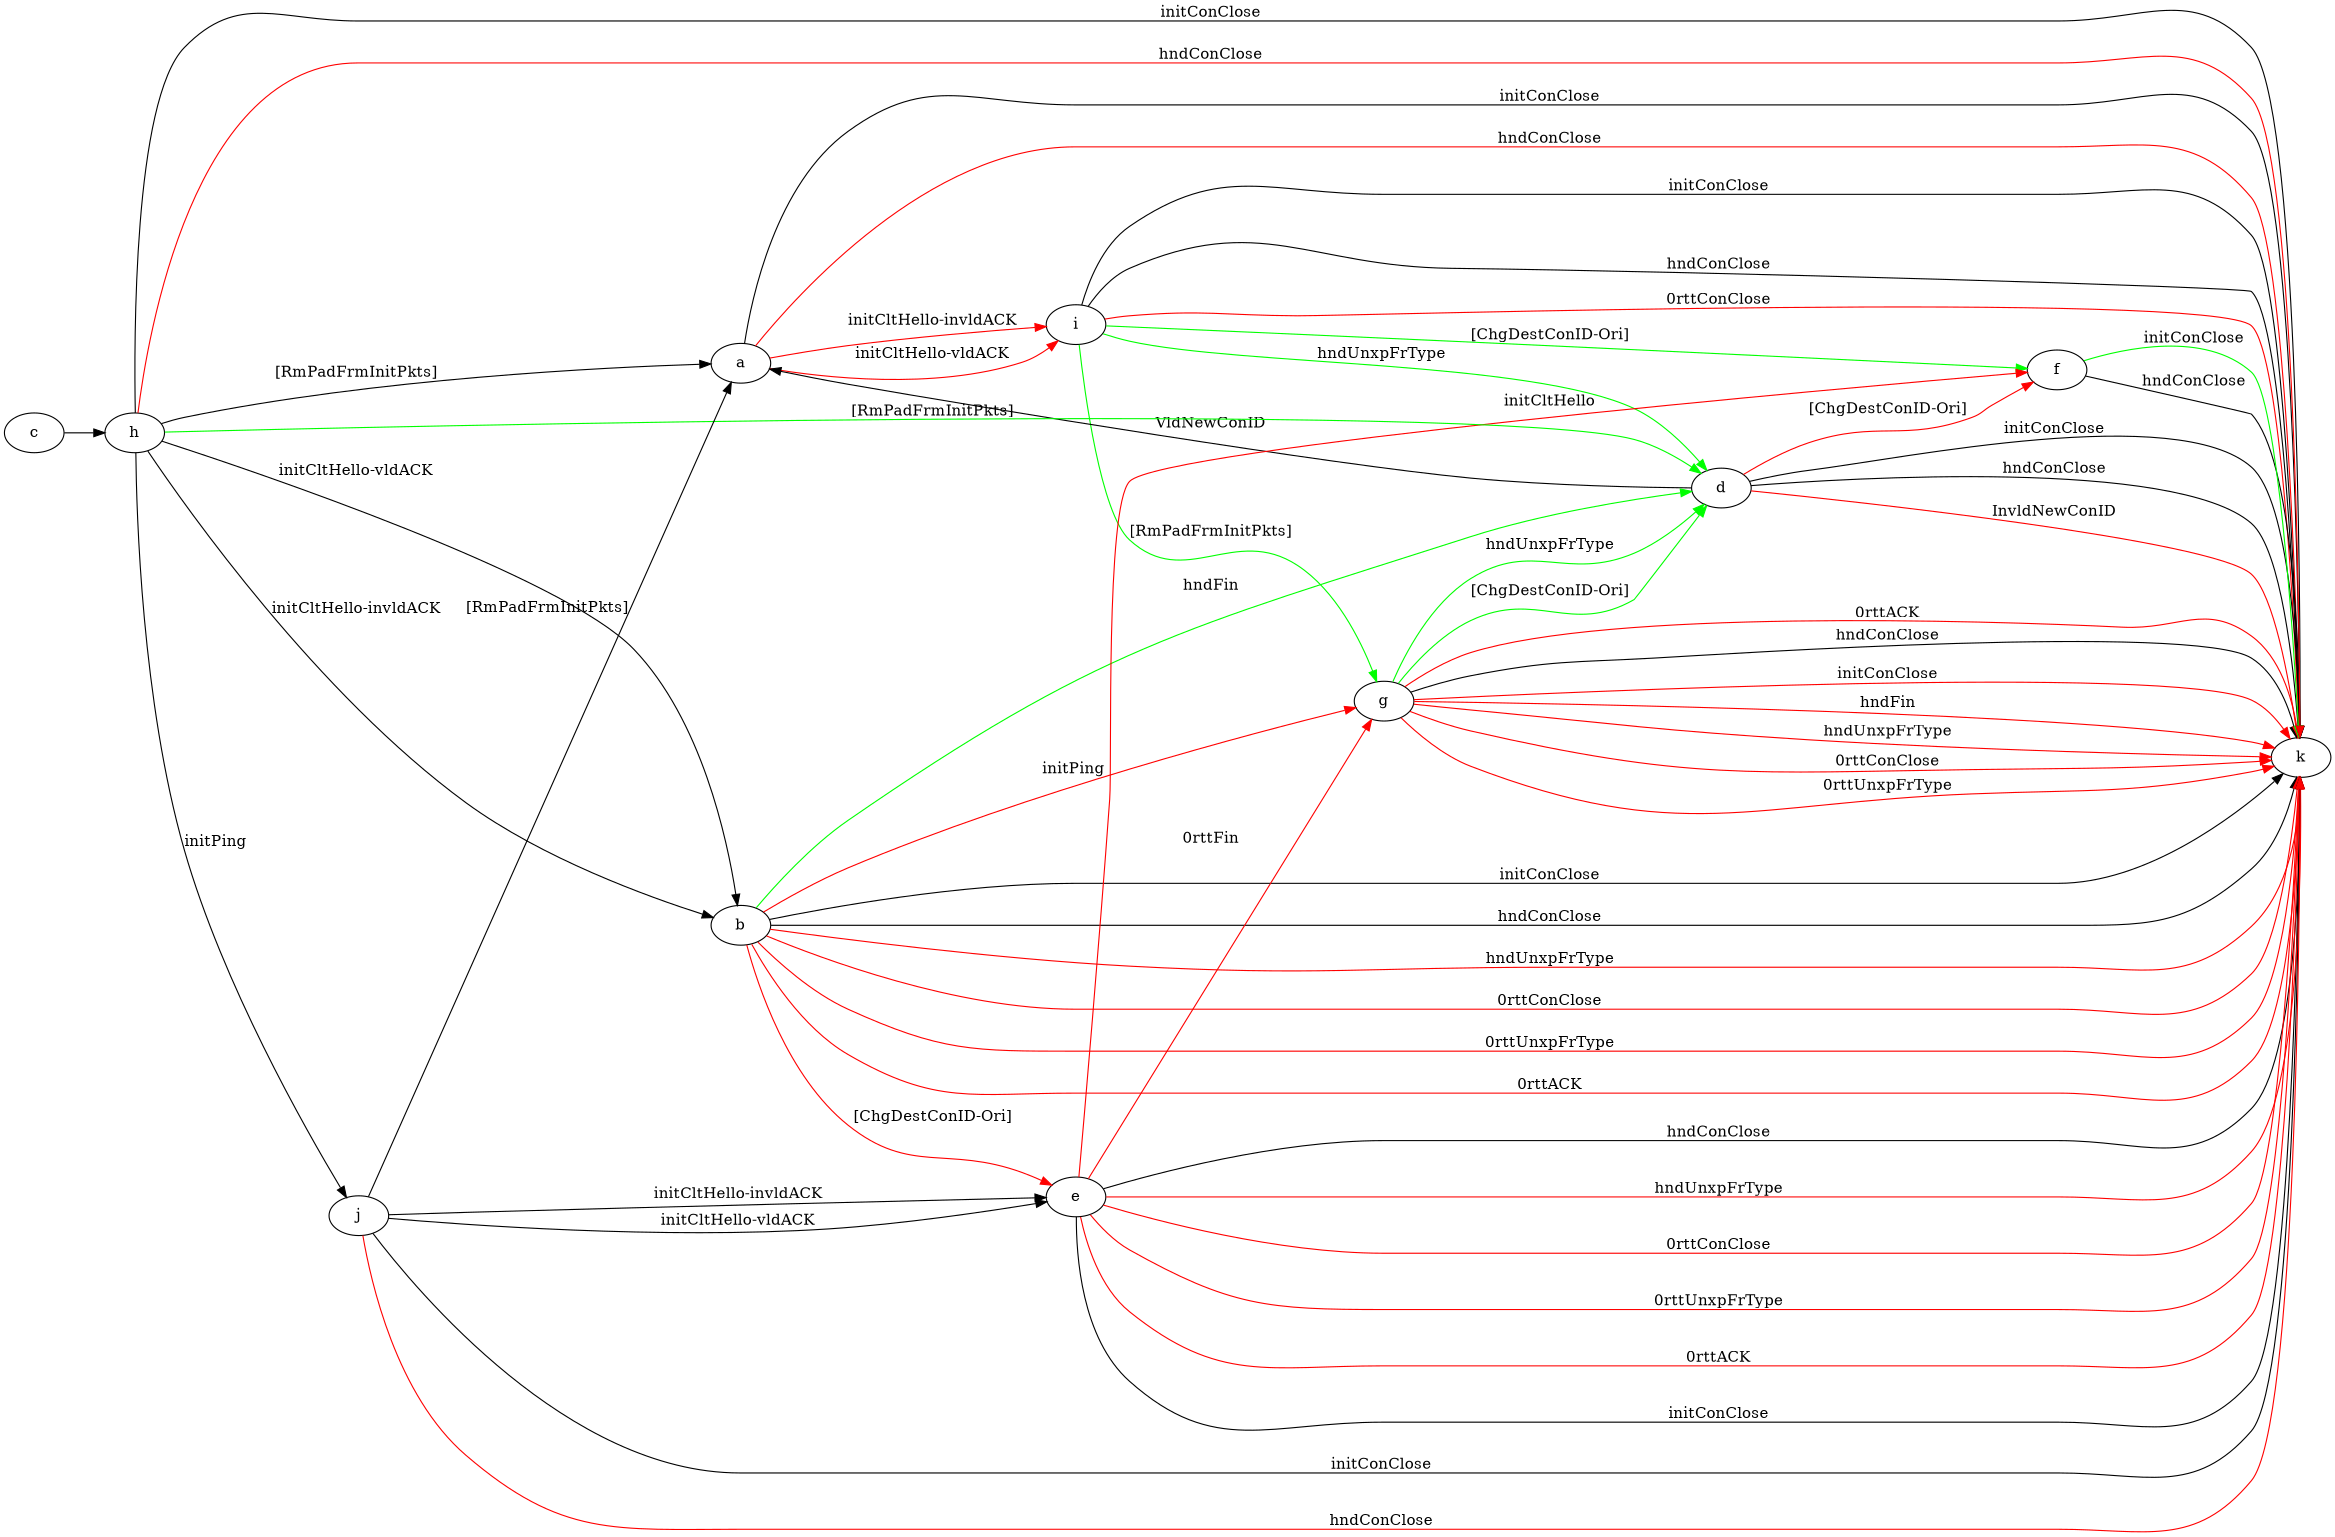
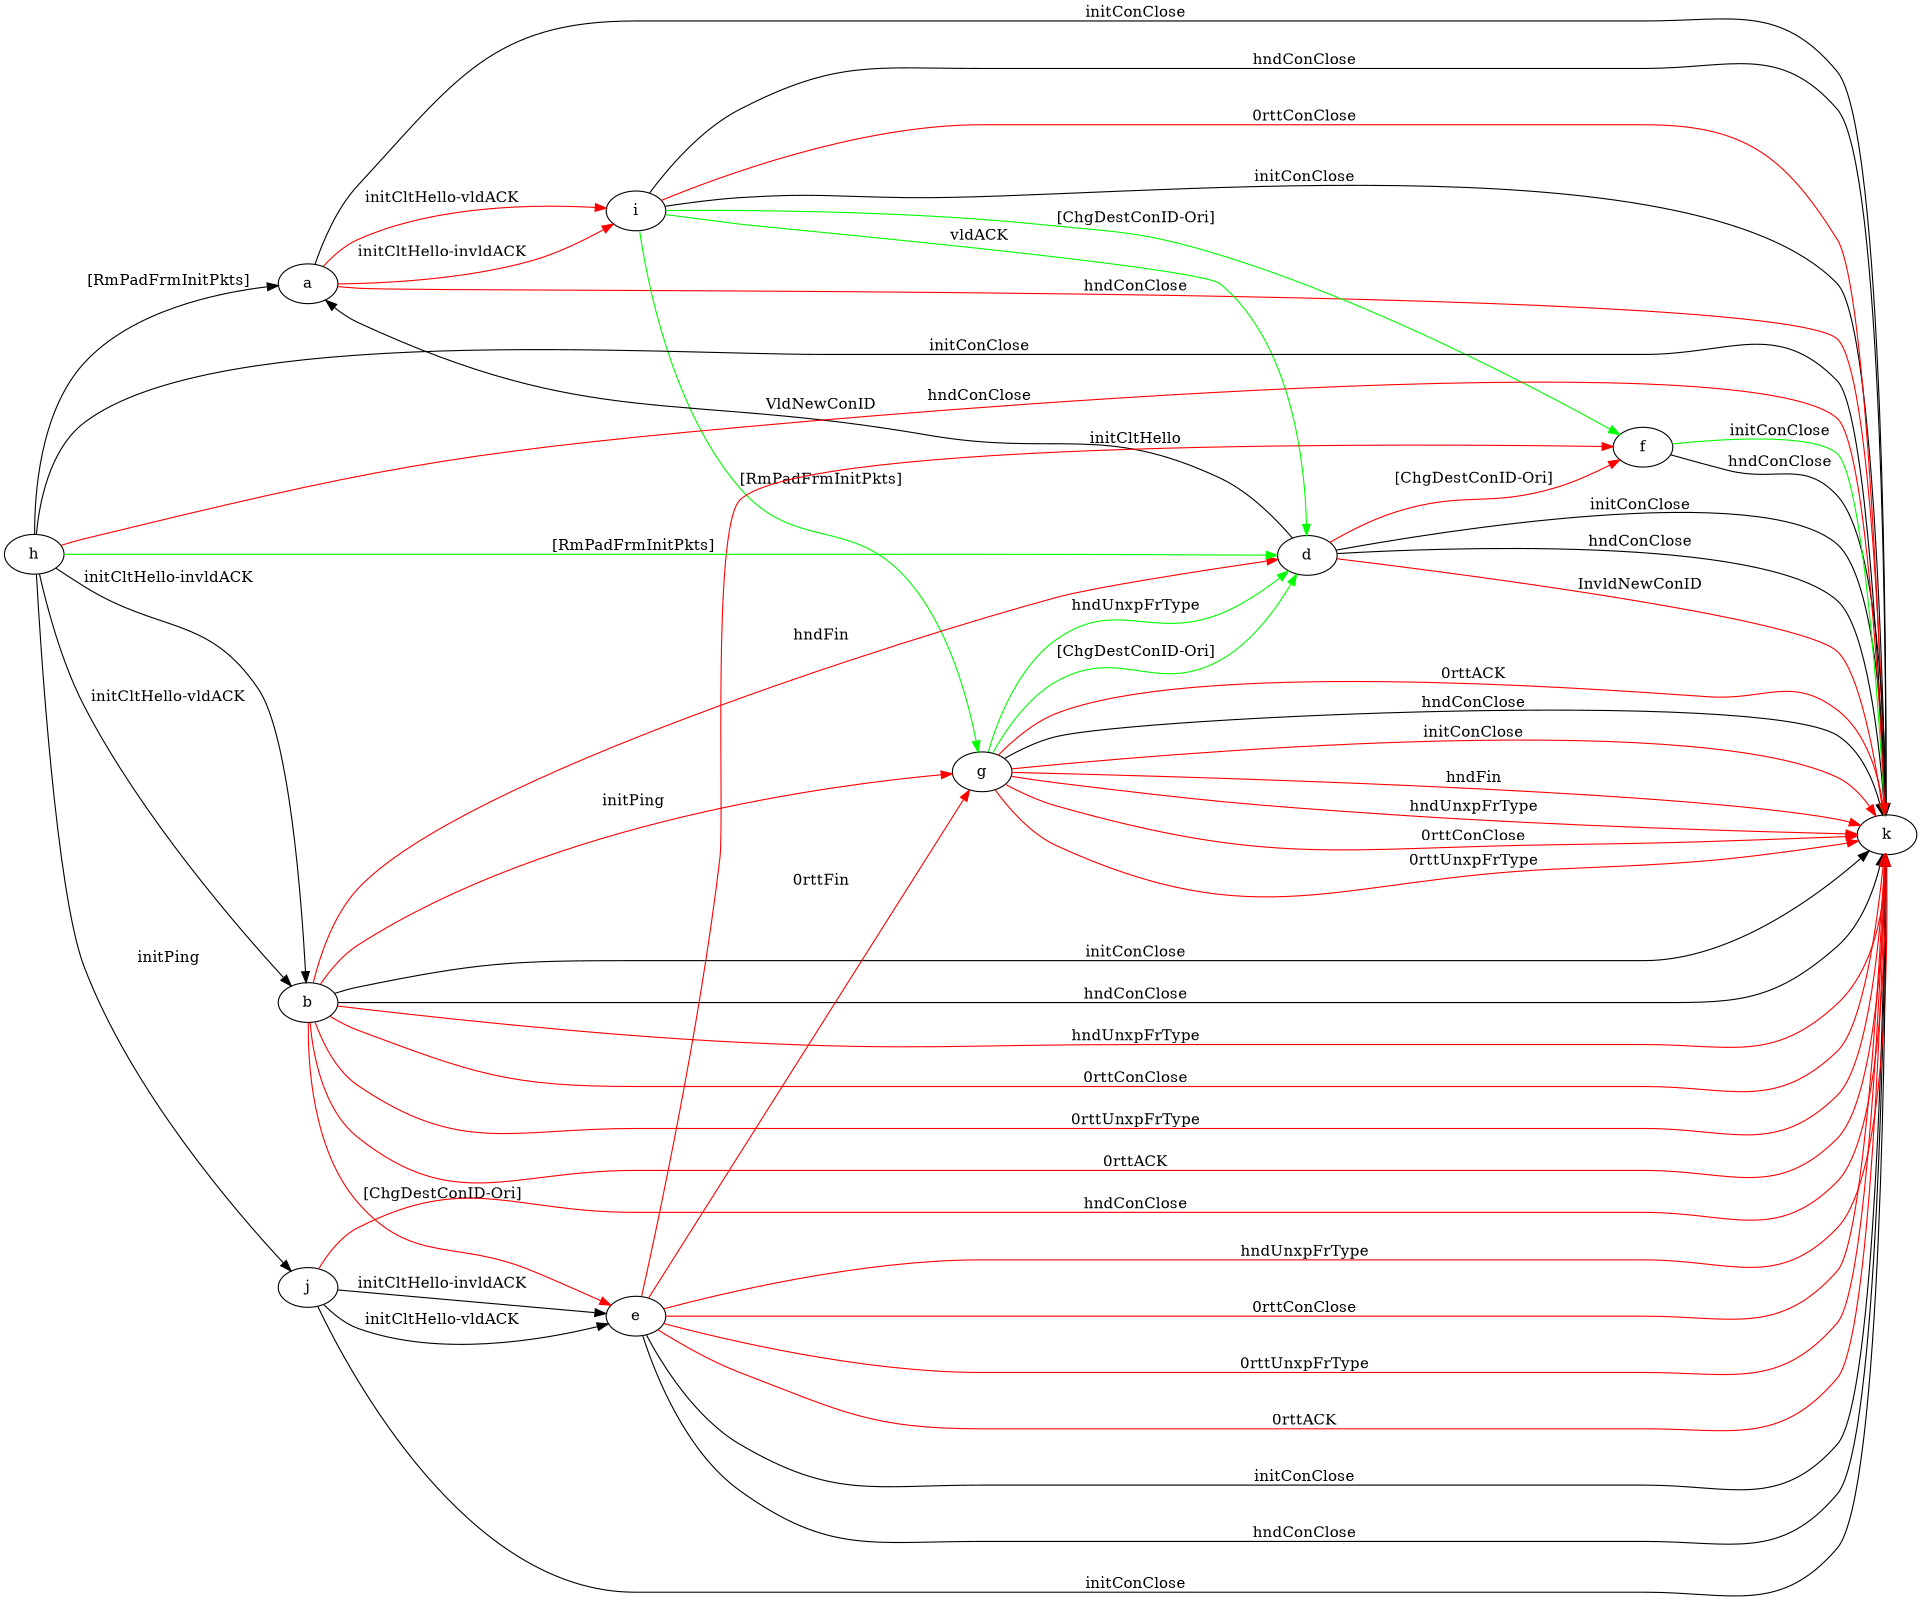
(1384, 354) -> (982, 236)
(34, 433) -> none
(1186, 632) -> (745, 697)
(548, 795) -> none
